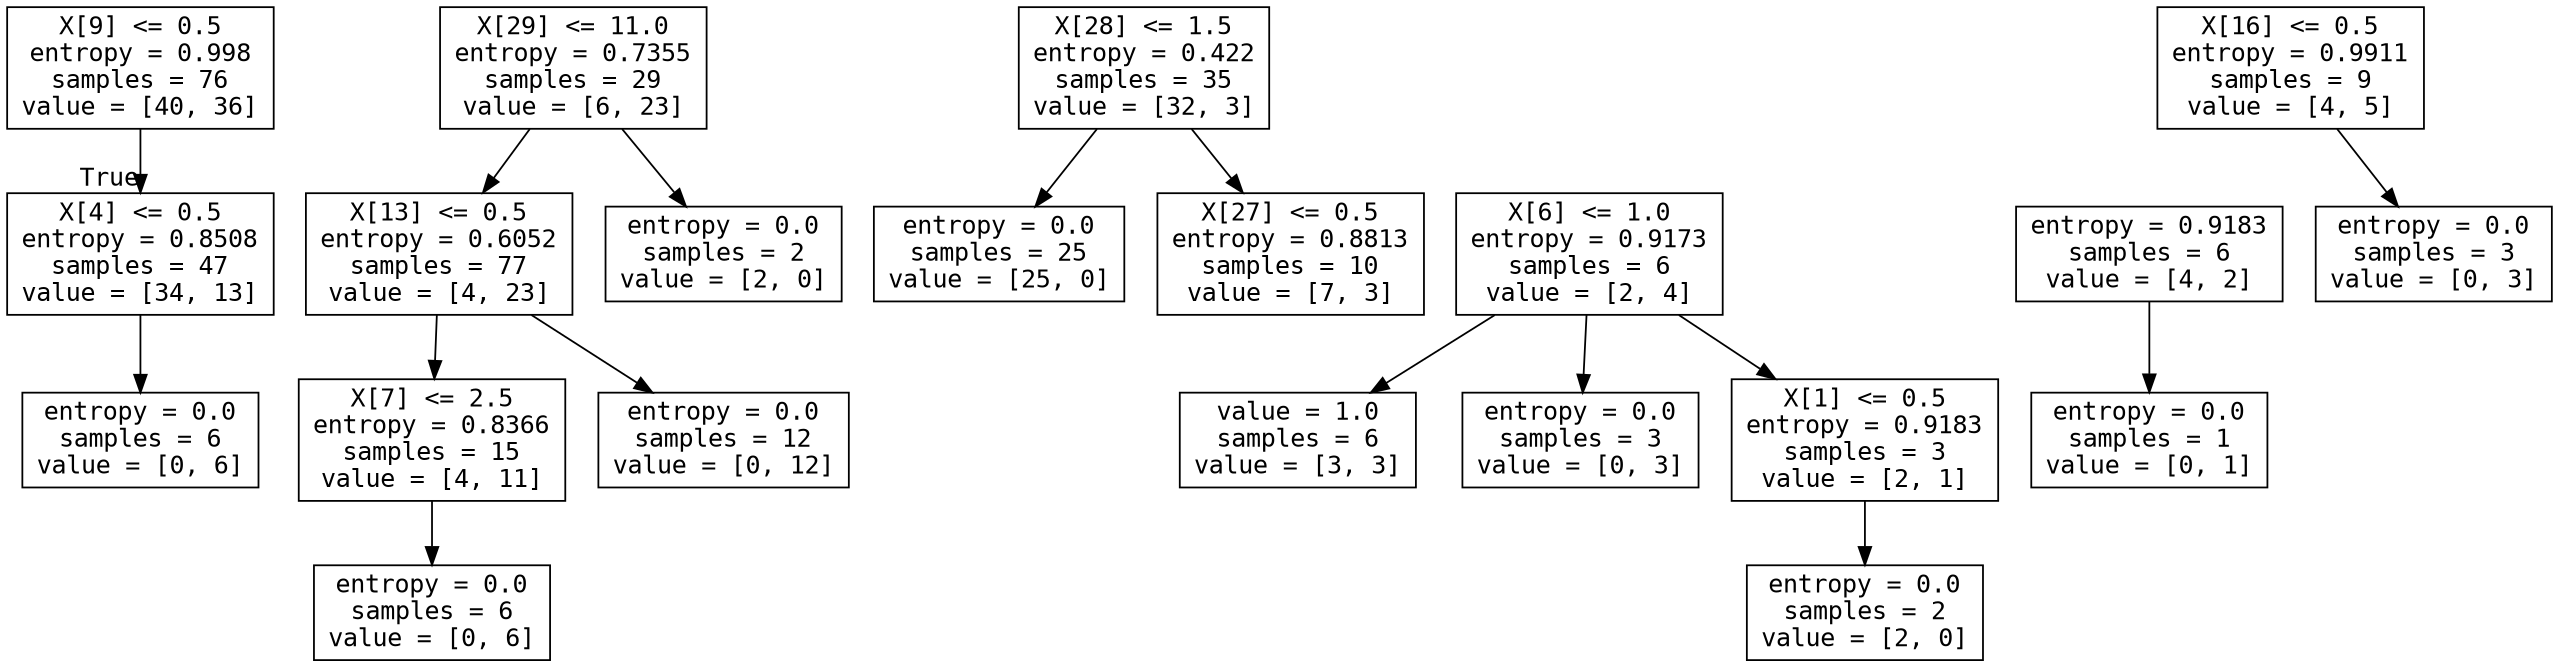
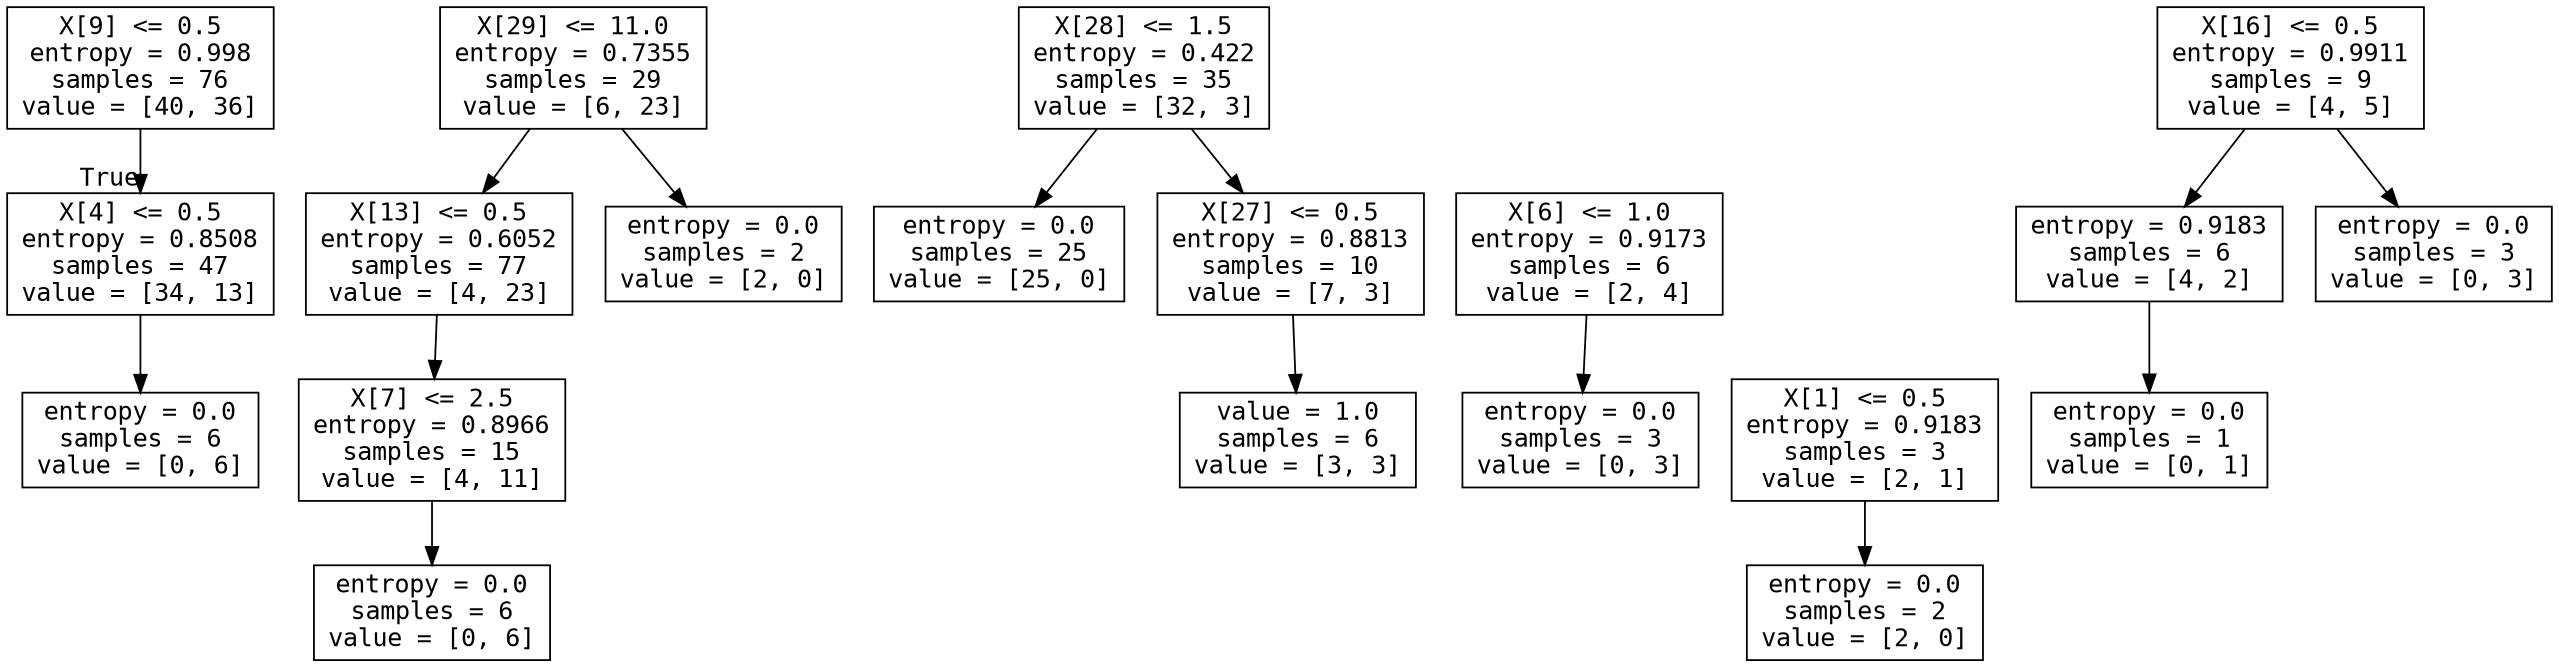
none -> (2220, 161)
(1719, 342) -> none
(1440, 349) -> (1294, 345)
(432, 440) -> (432, 440)
(724, 440) -> none
